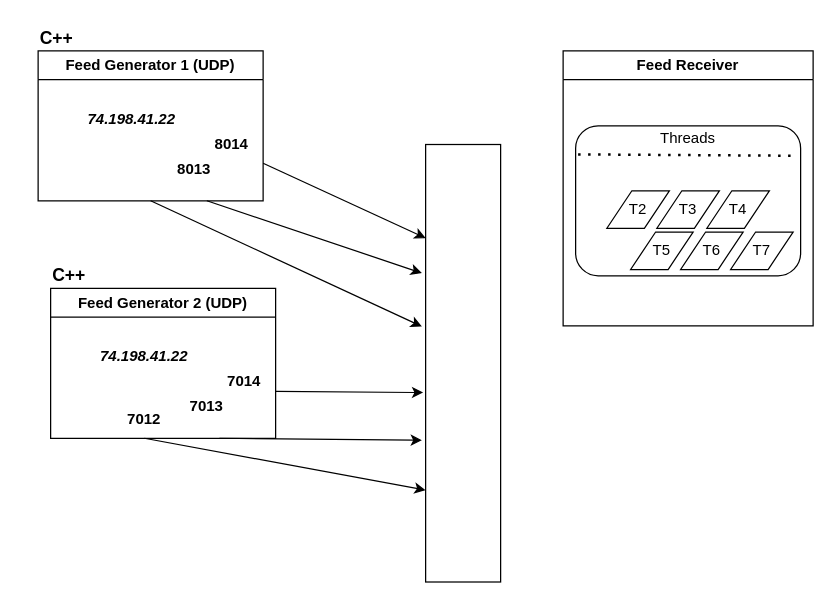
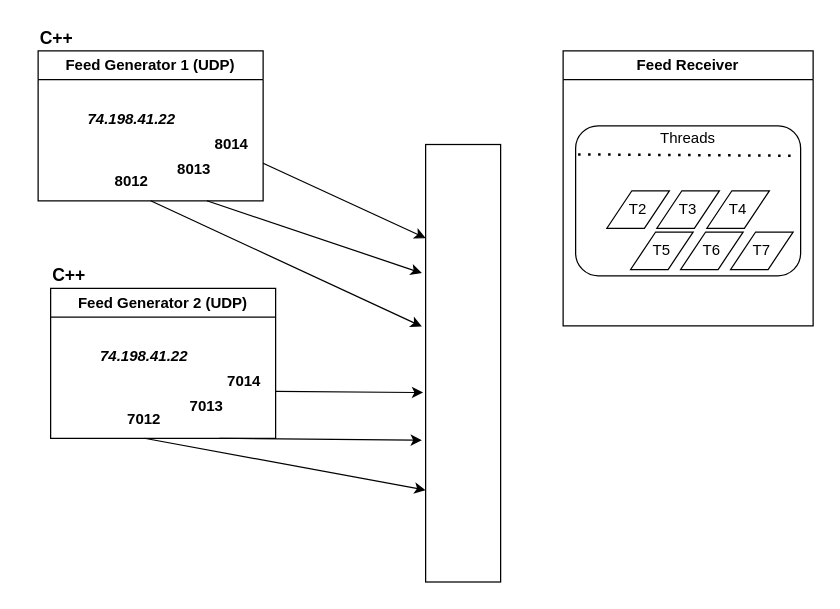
none -> (132, 182)
